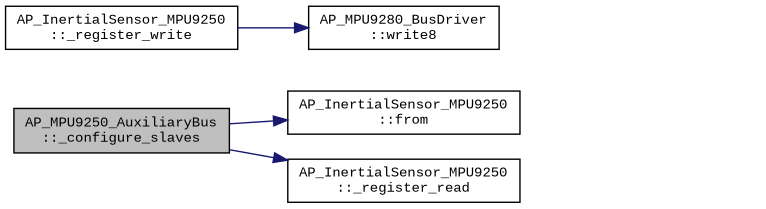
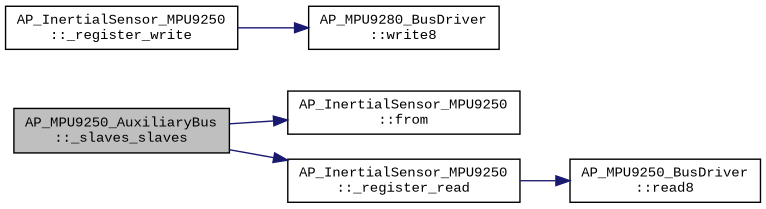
(122, 131) -> (122, 131)
none -> (665, 181)
